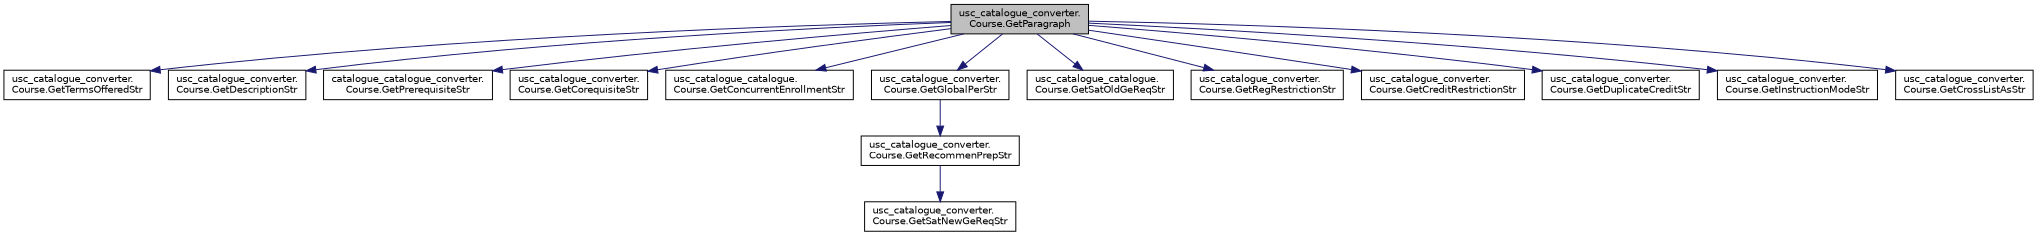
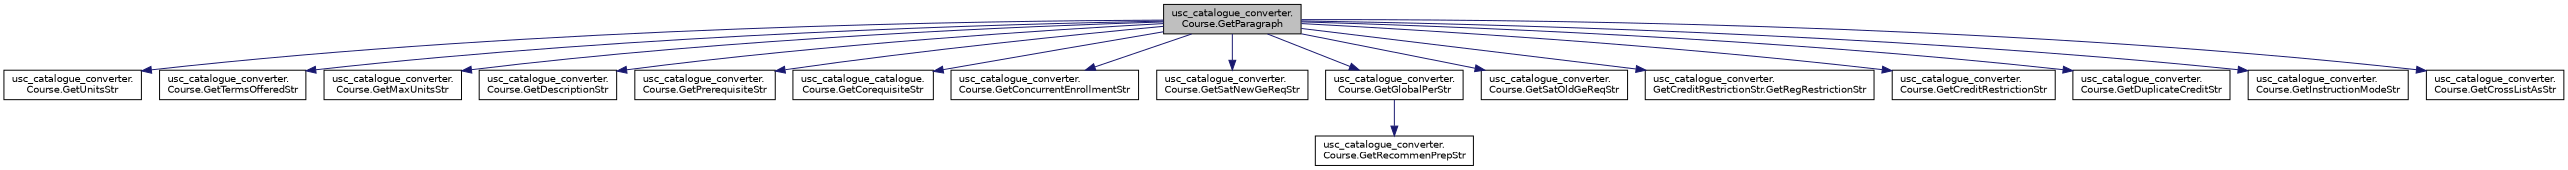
none -> (73, 85)
none -> (393, 85)
(408, 85) -> (705, 85)
(579, 85) -> (863, 85)
(760, 85) -> (1045, 85)
(1100, 85) -> (1554, 85)
(1267, 85) -> (1760, 85)
(940, 179) -> (1232, 47)
